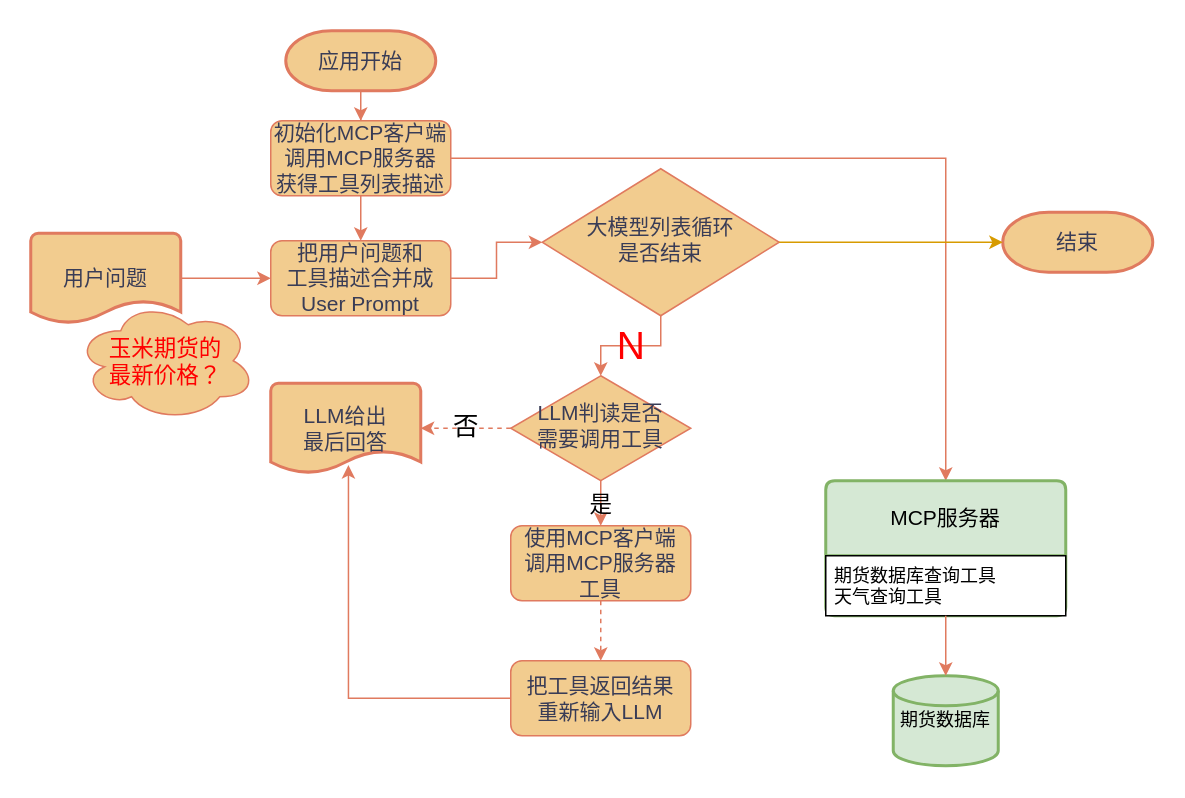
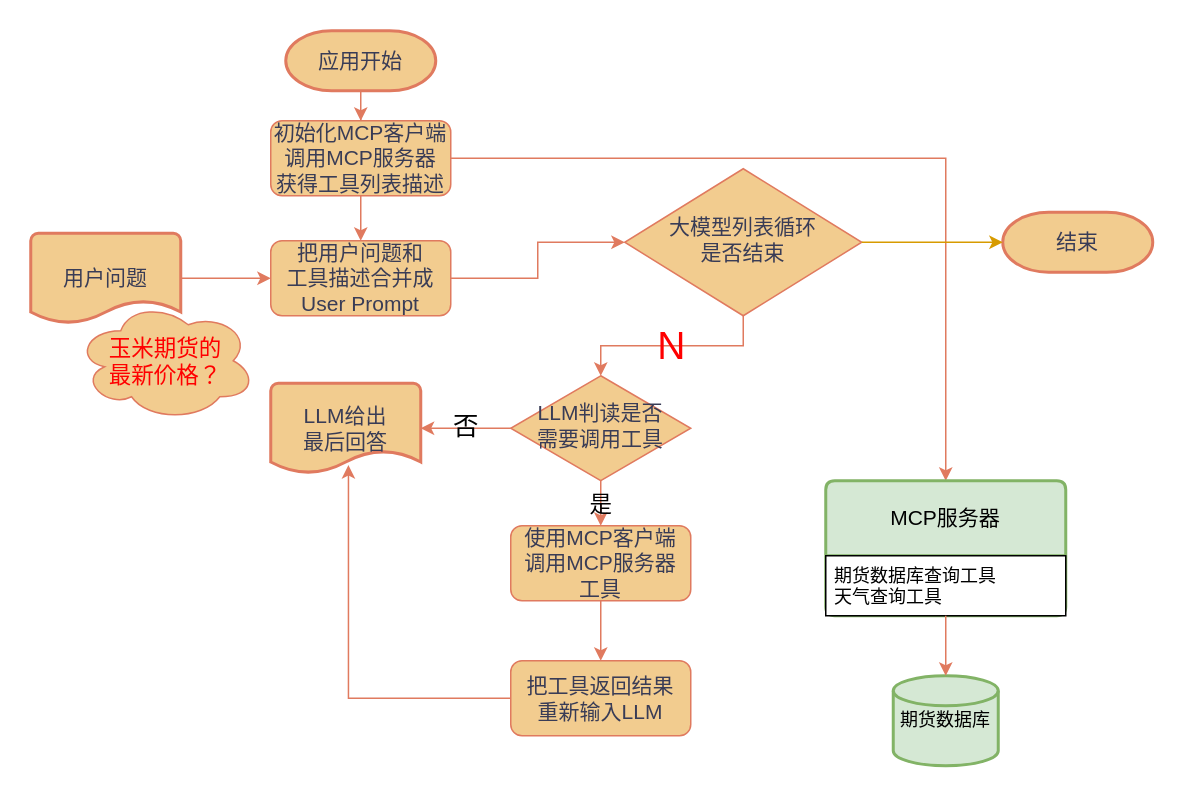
(661, 242) -> (743, 242)
(491, 428) -> (491, 428)
(601, 625) -> (601, 625)
